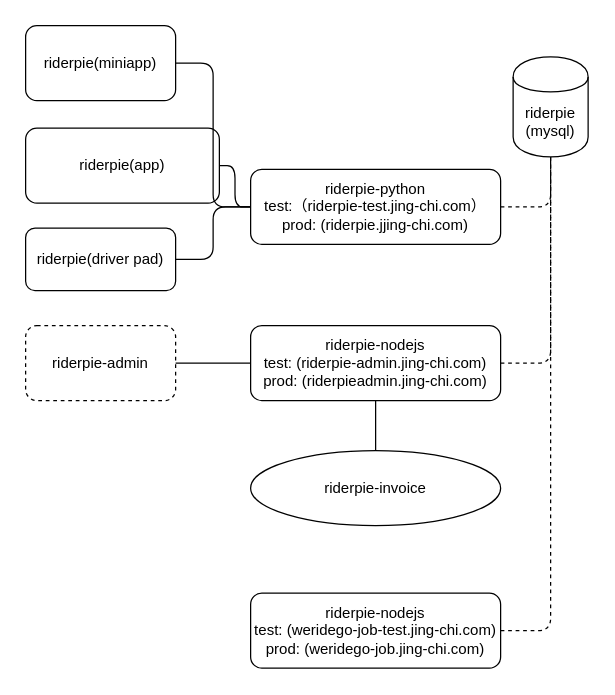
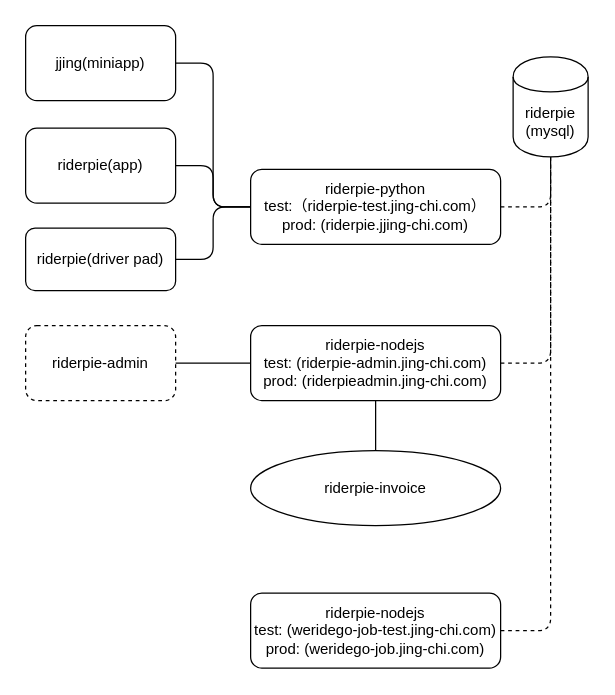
(101, 63) -> (101, 63)
(123, 166) -> (101, 166)
